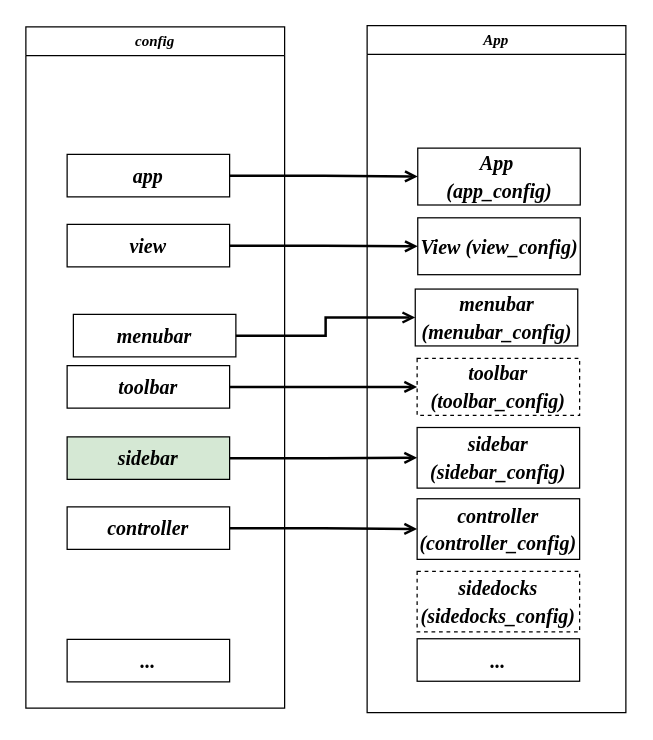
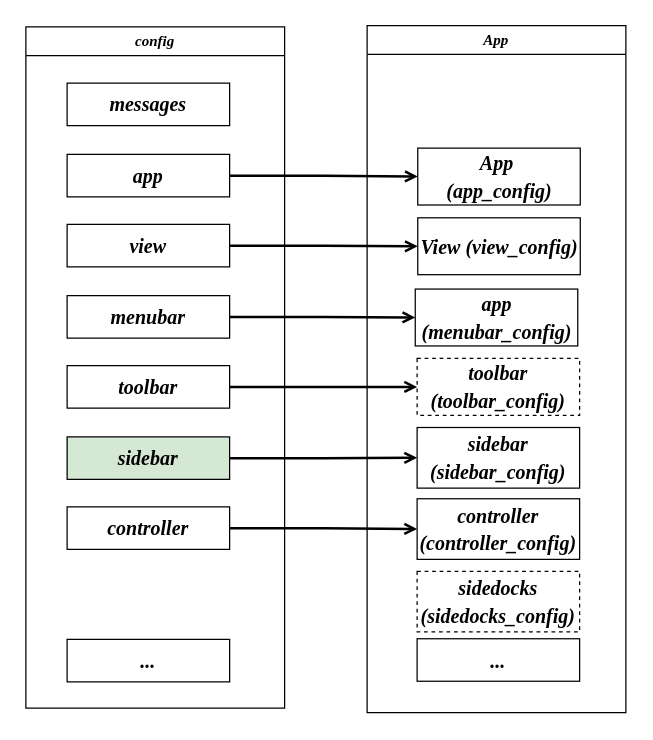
none -> (148, 104)
(497, 318) -> (497, 318)
(154, 336) -> (148, 317)
